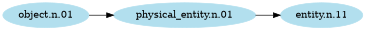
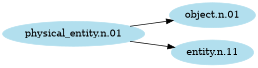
(98, 15) -> (148, 24)
